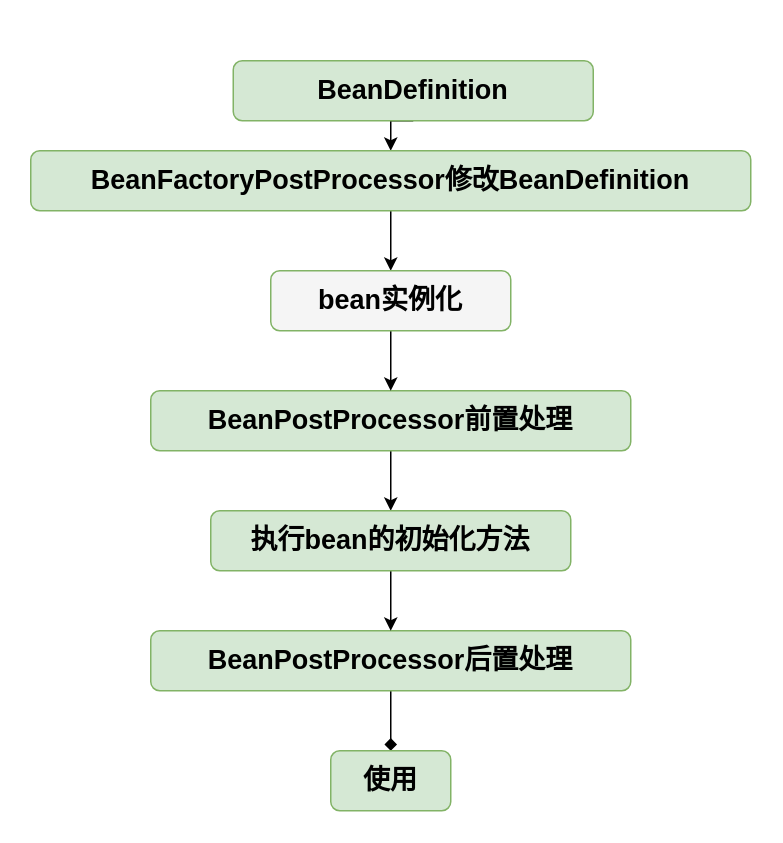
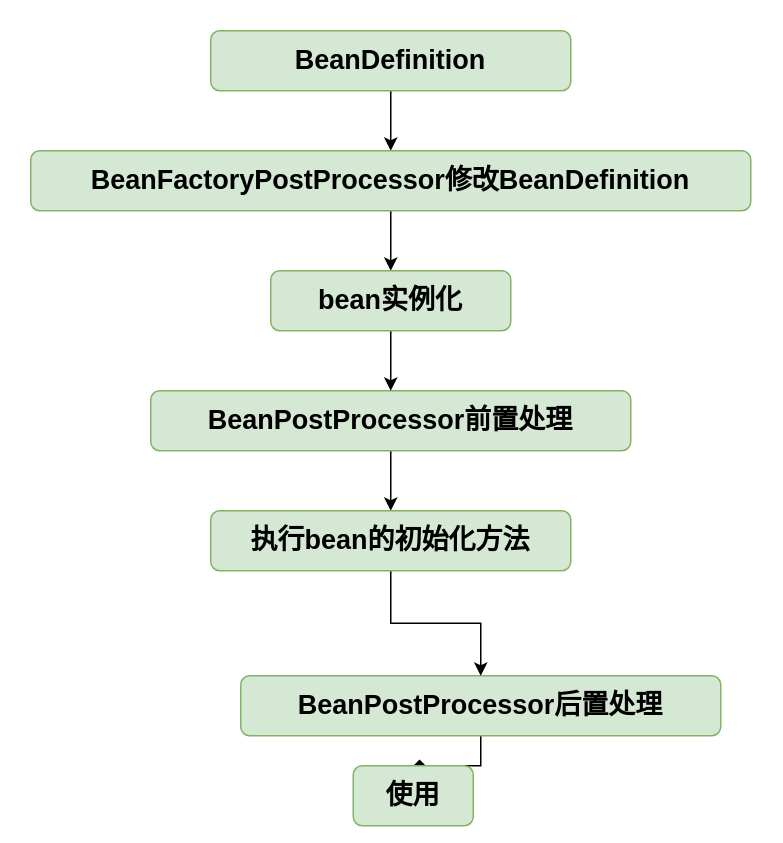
(413, 91) -> (391, 61)
(391, 301) -> (391, 301)
(391, 661) -> (481, 706)
(391, 781) -> (413, 796)
